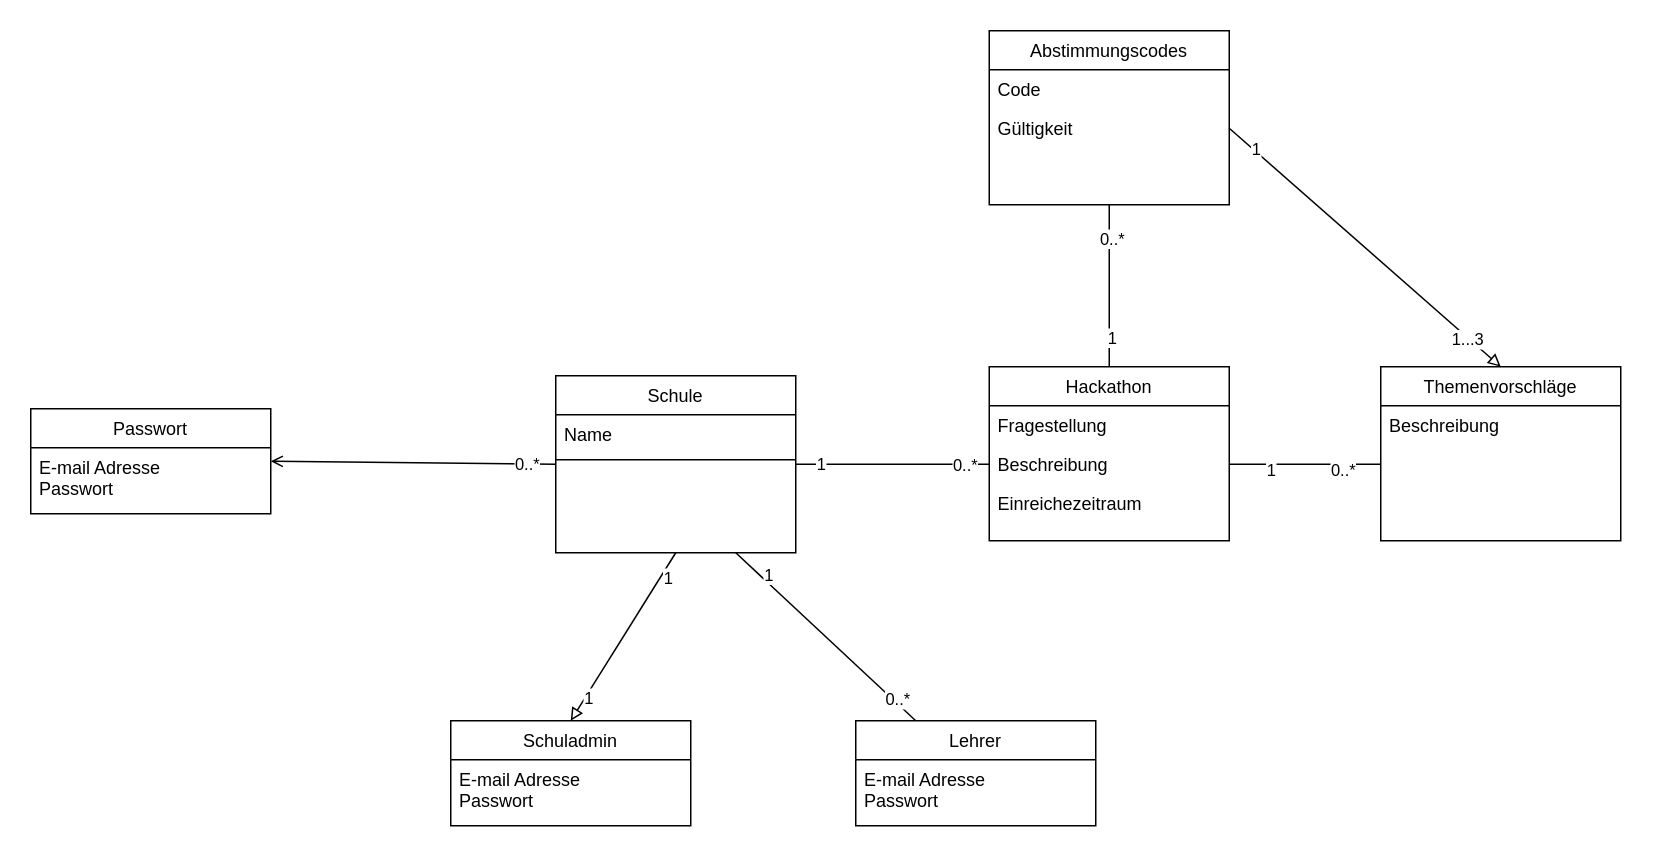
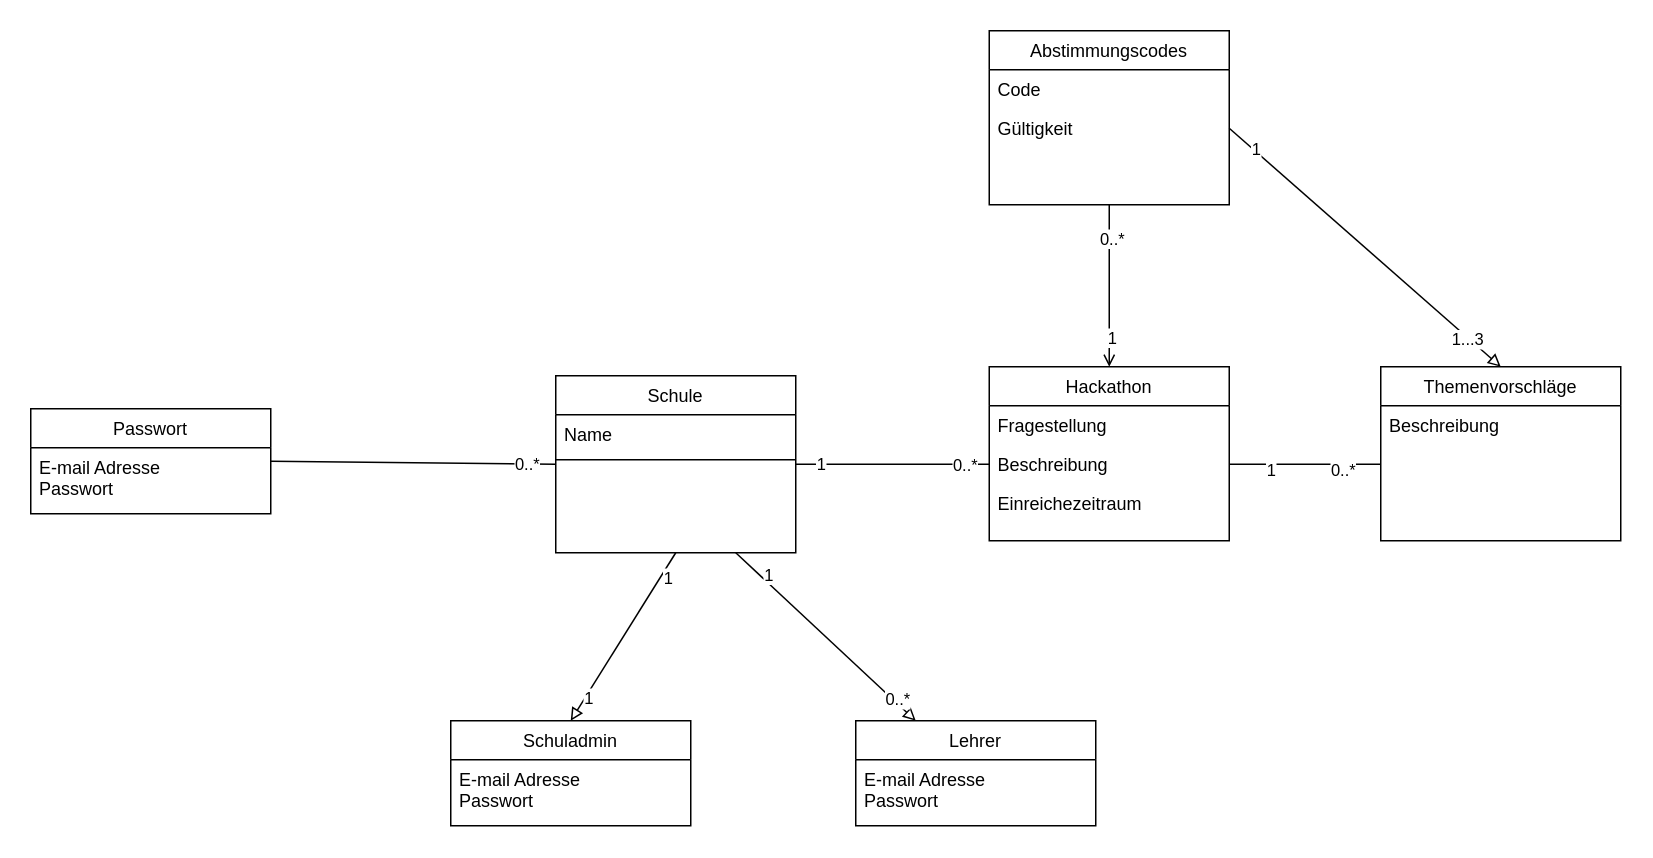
(1109, 361) -> (1109, 360)
(277, 461) -> (276, 461)
(909, 715) -> (905, 711)
